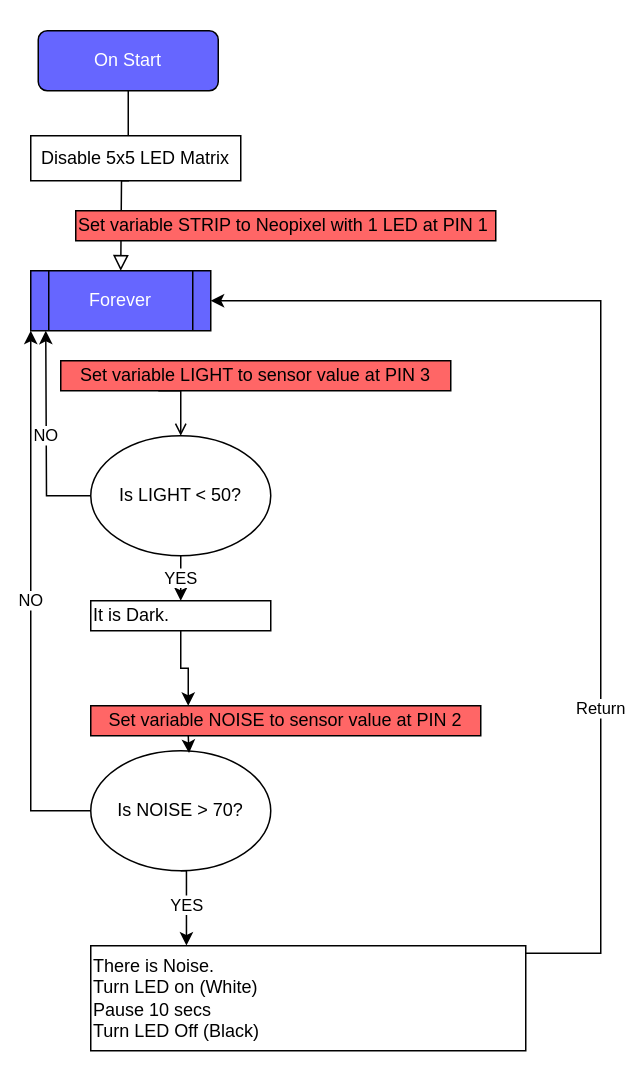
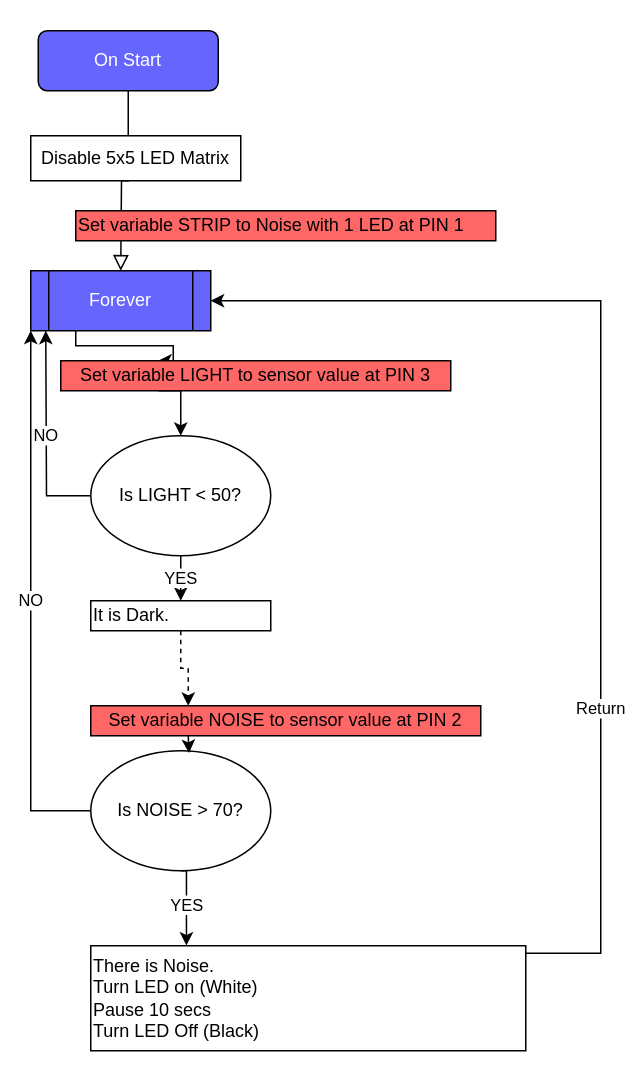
(287, 226) -> (283, 226)
none -> (127, 346)
(181, 426) -> (181, 424)
(181, 667) -> (181, 667)
